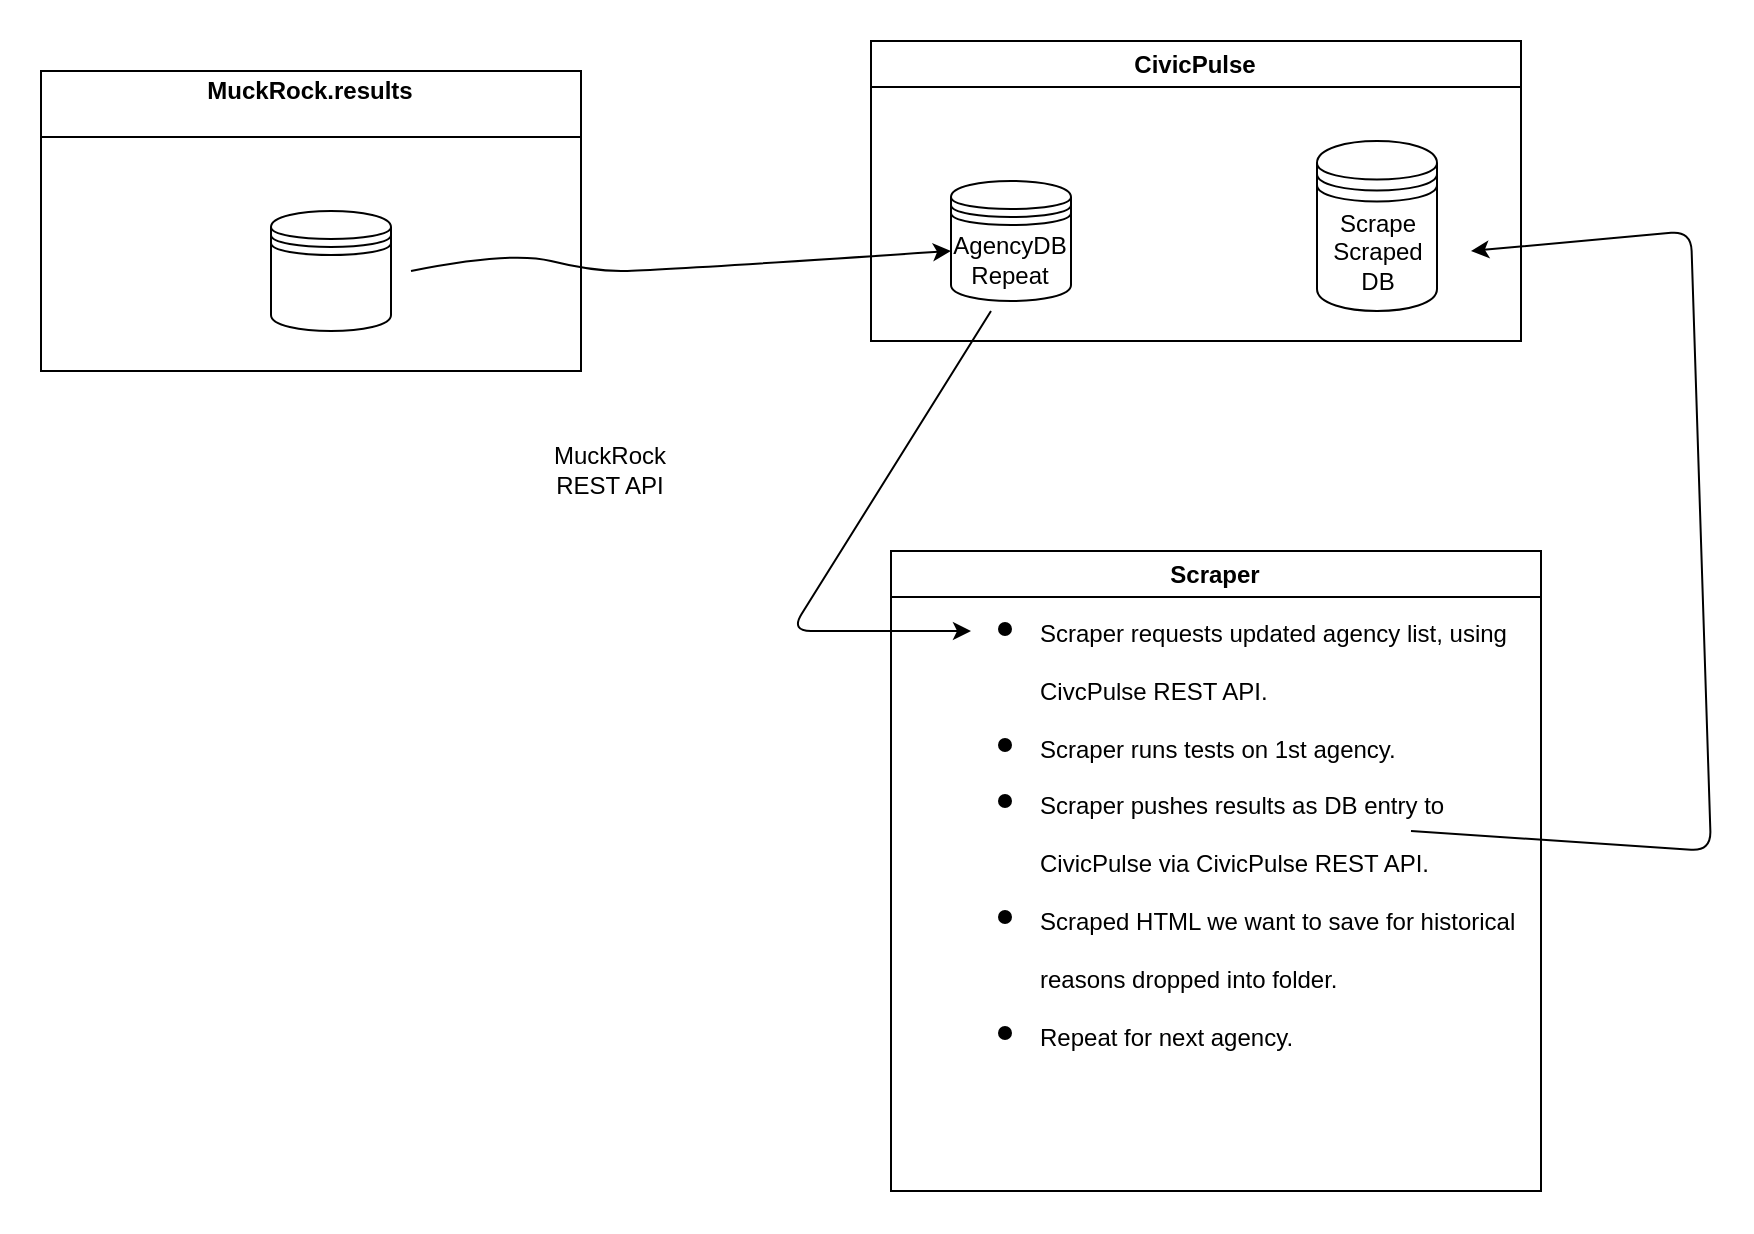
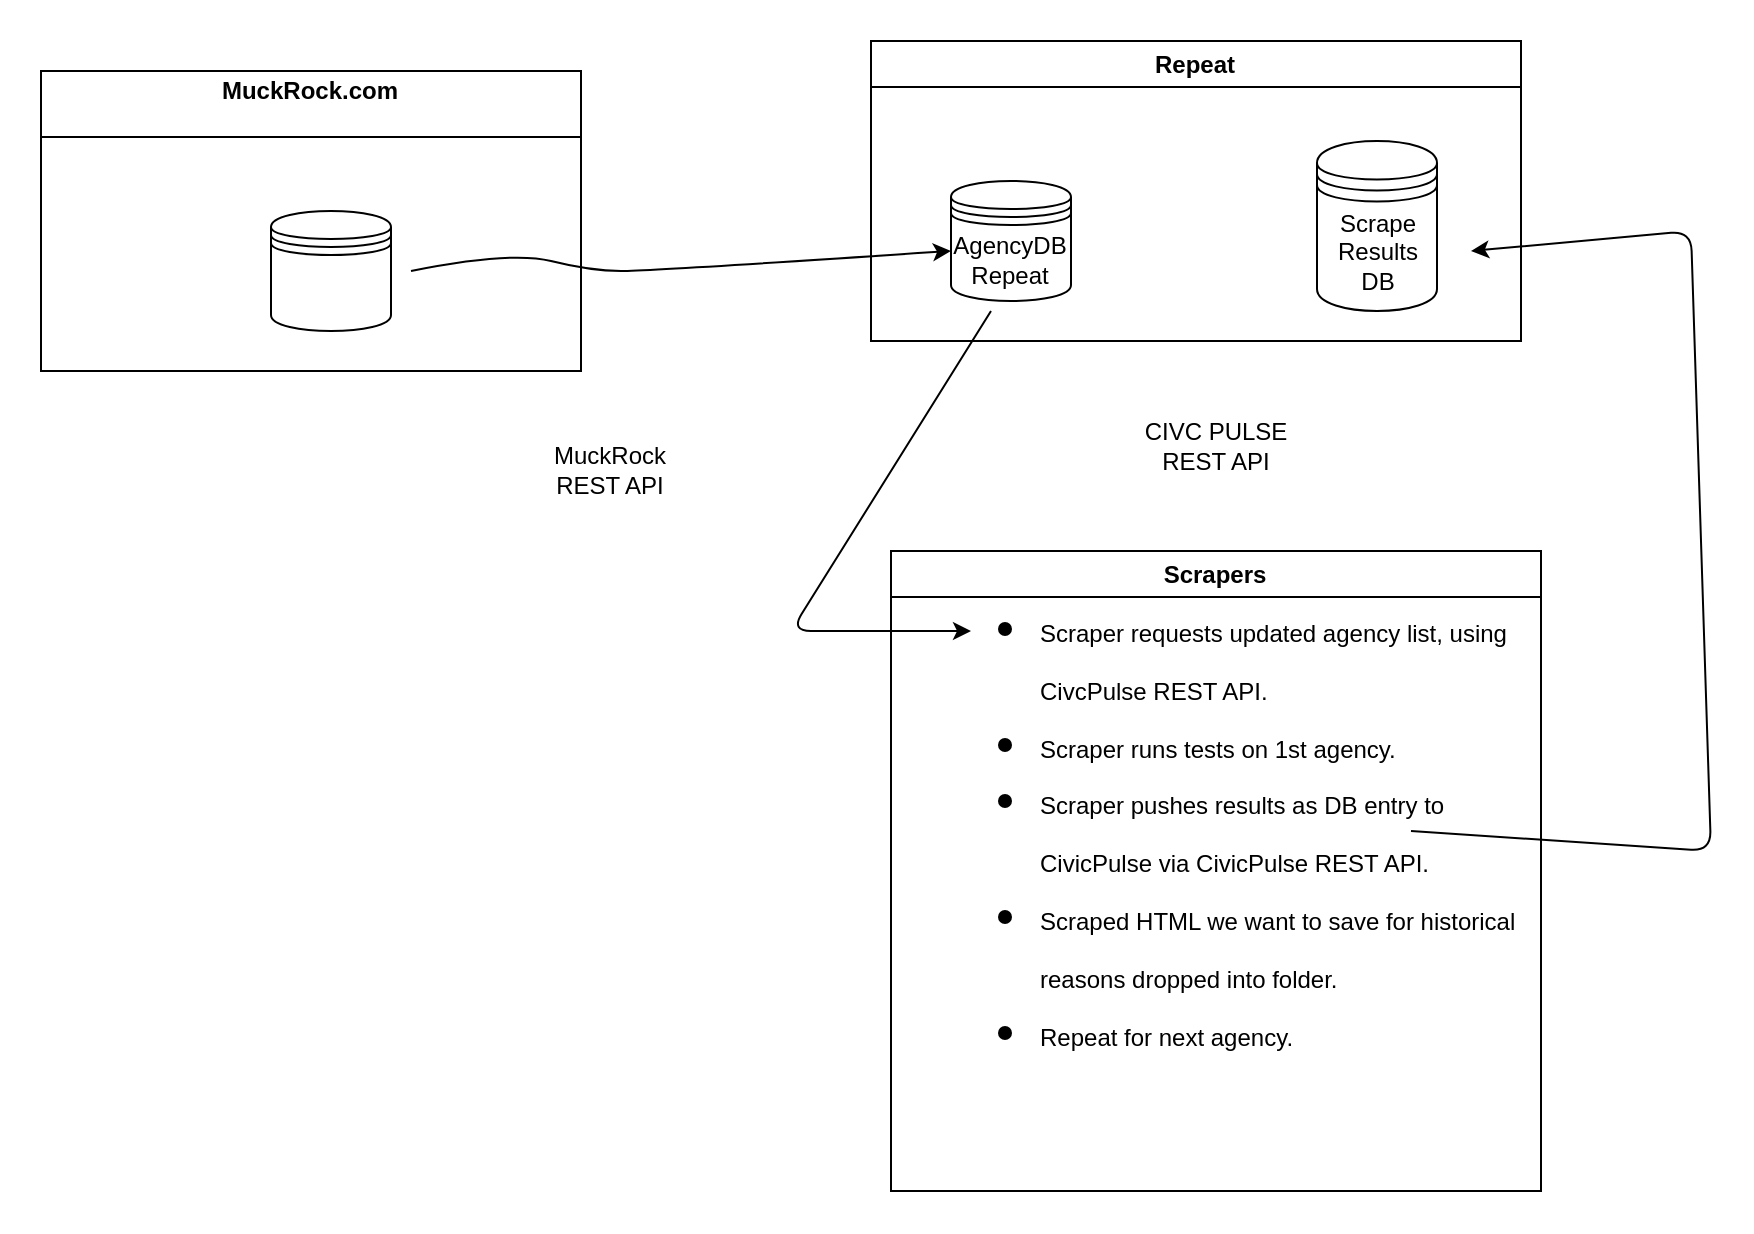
(1195, 65) -> (1195, 65)
(310, 91) -> (310, 91)
(1379, 253) -> (1379, 253)
none -> (1216, 446)
(1215, 575) -> (1215, 575)
